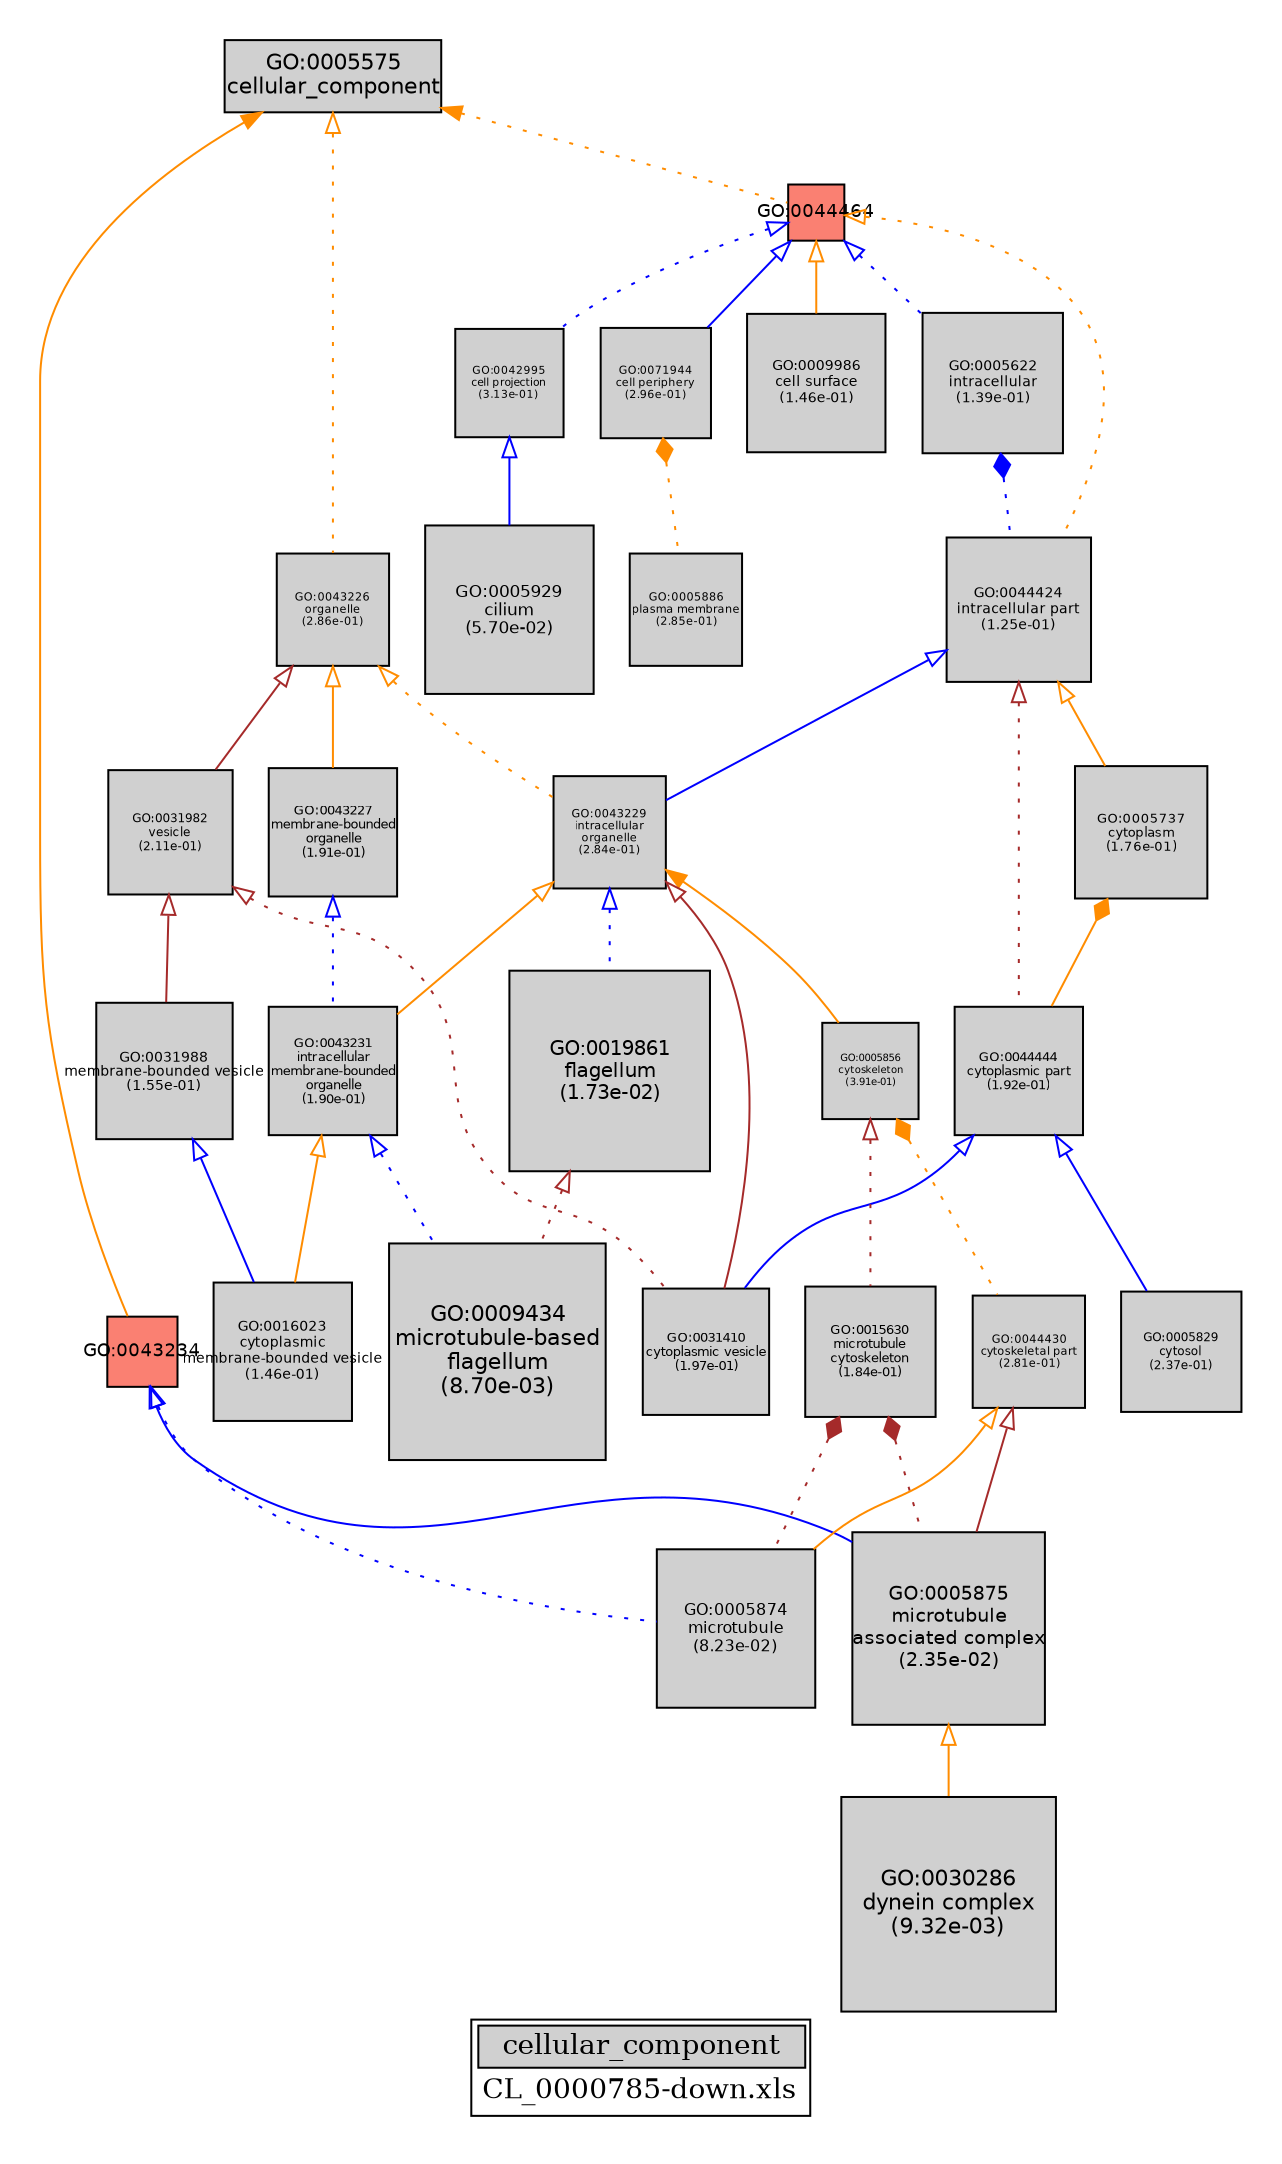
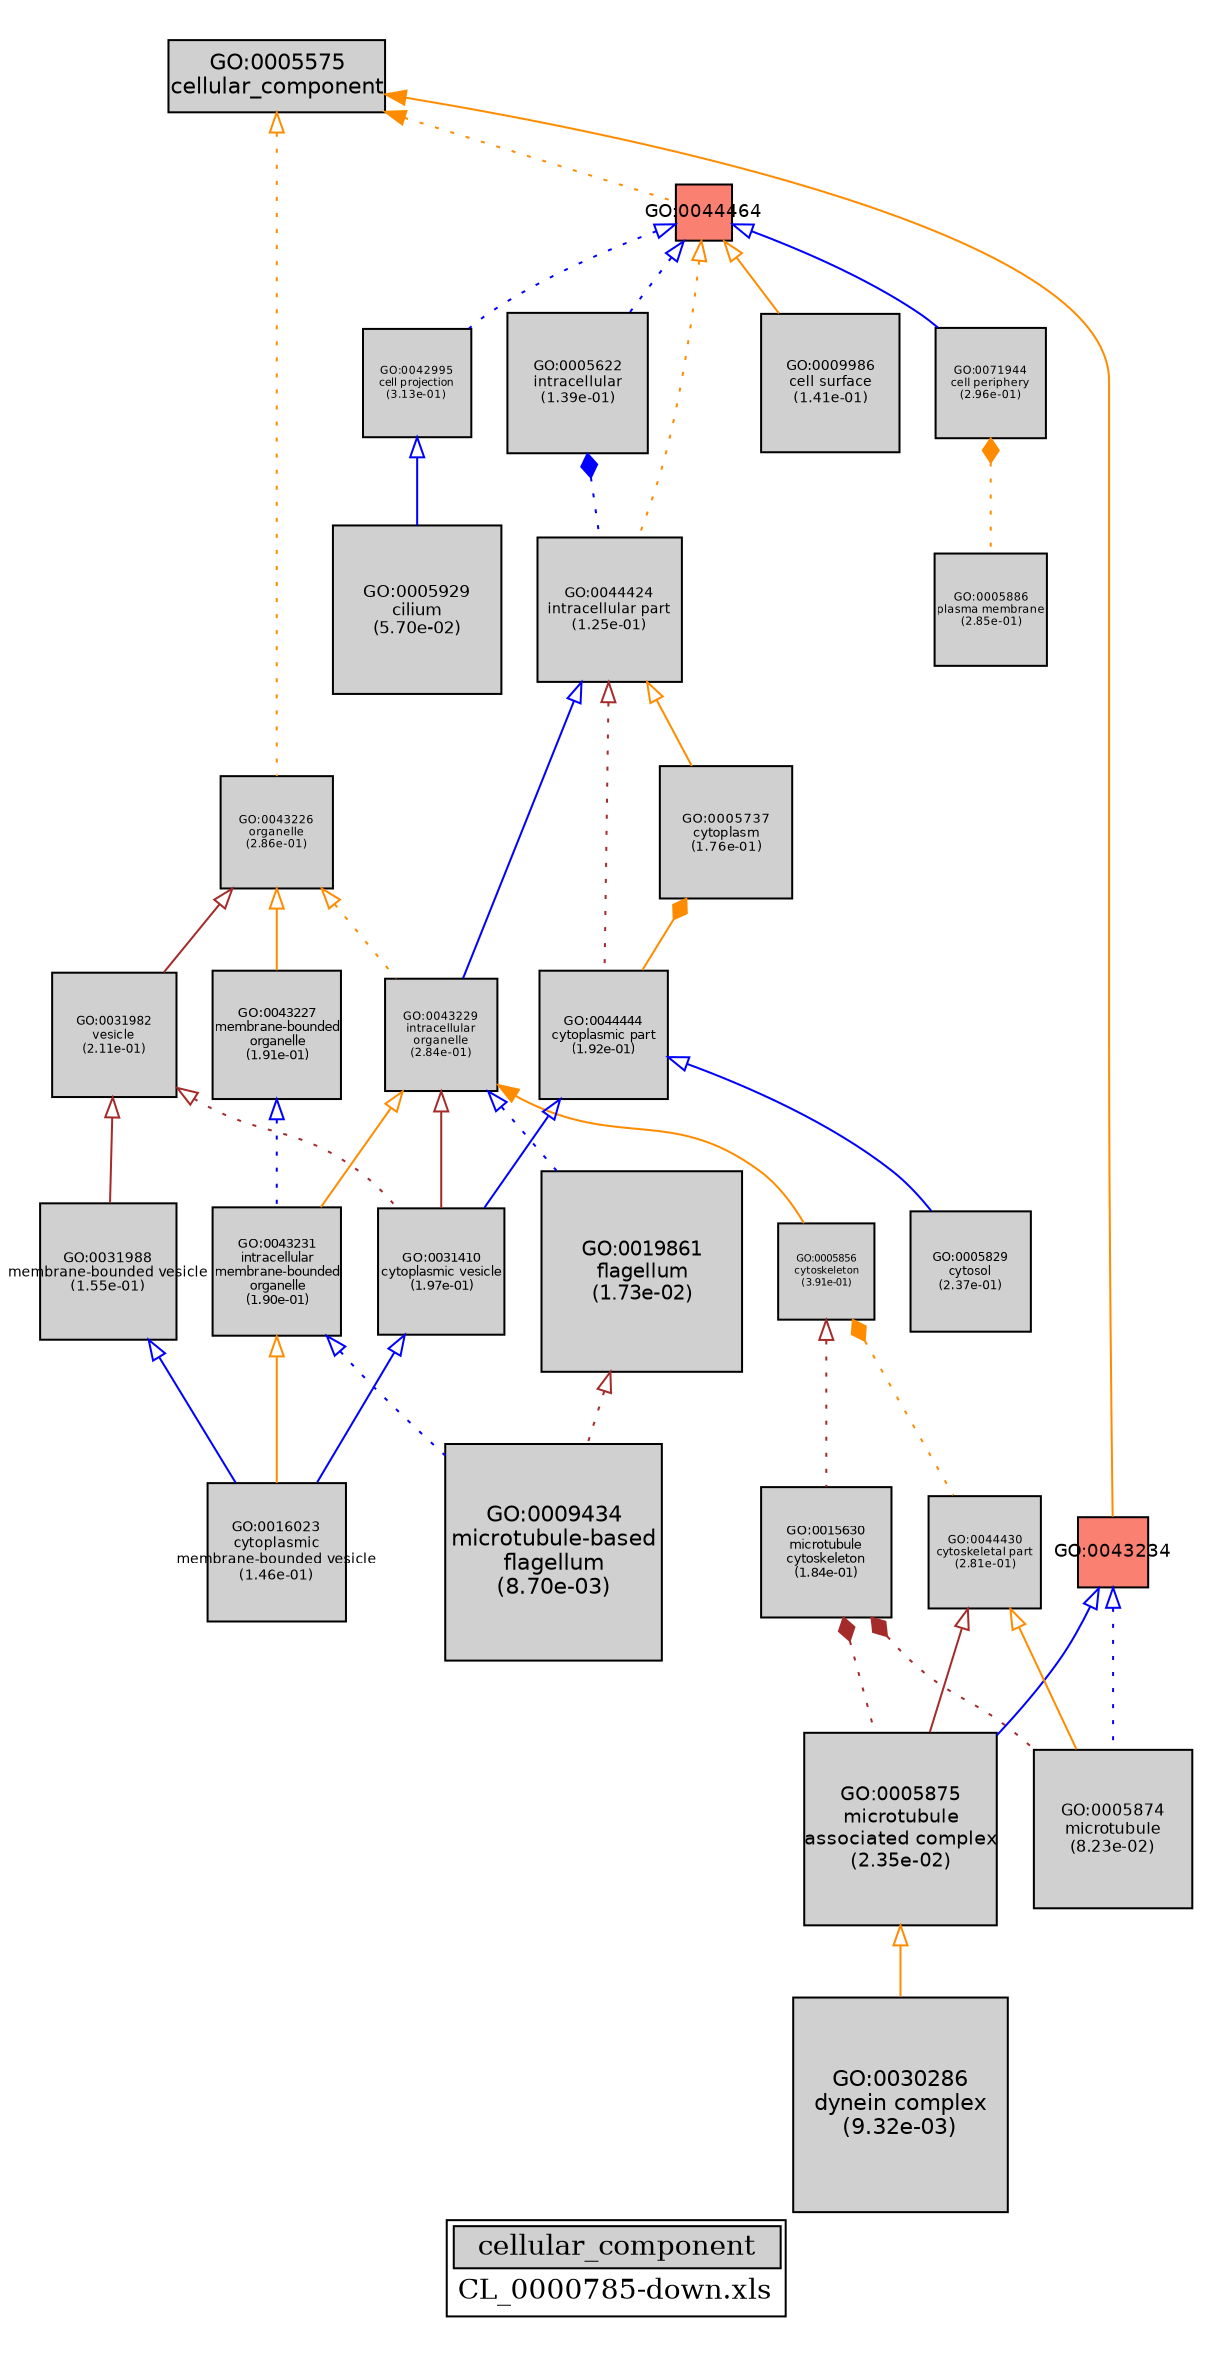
(817, 398) -> (831, 398)
none -> (356, 1417)
